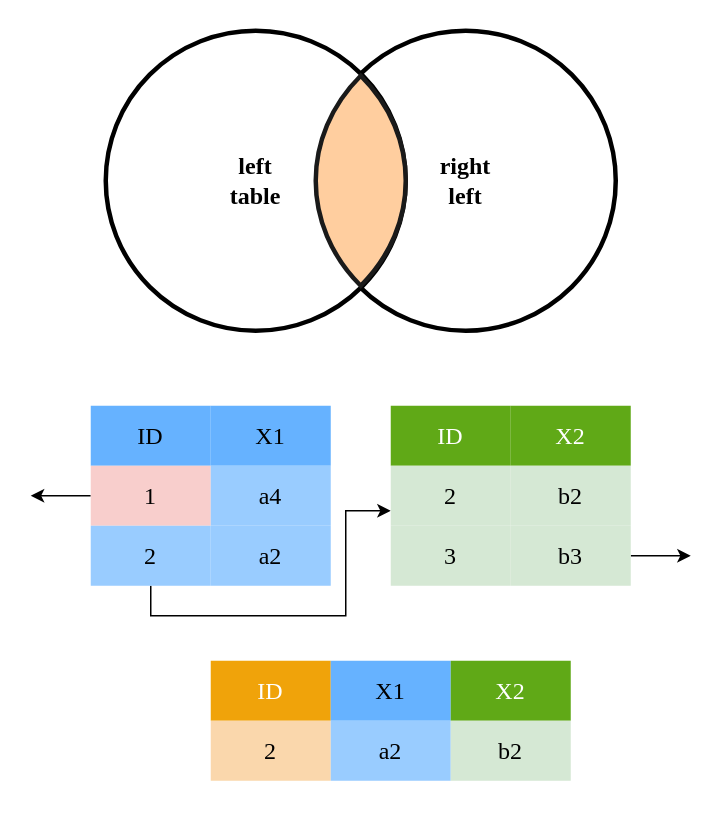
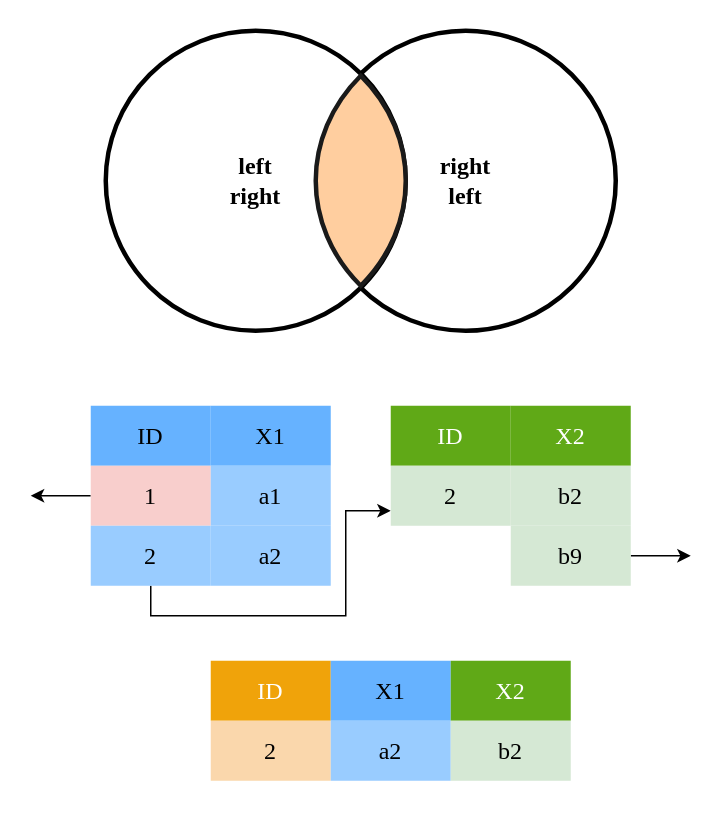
(256, 181) -> (256, 181)
(271, 496) -> (271, 496)
(451, 556) -> none
(571, 556) -> (571, 556)
